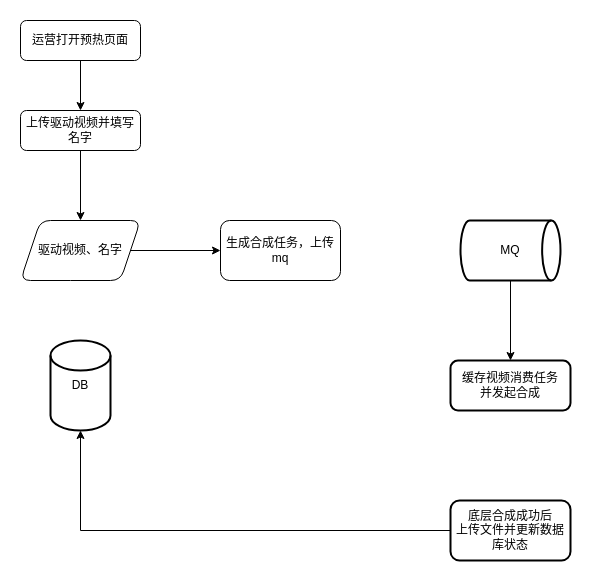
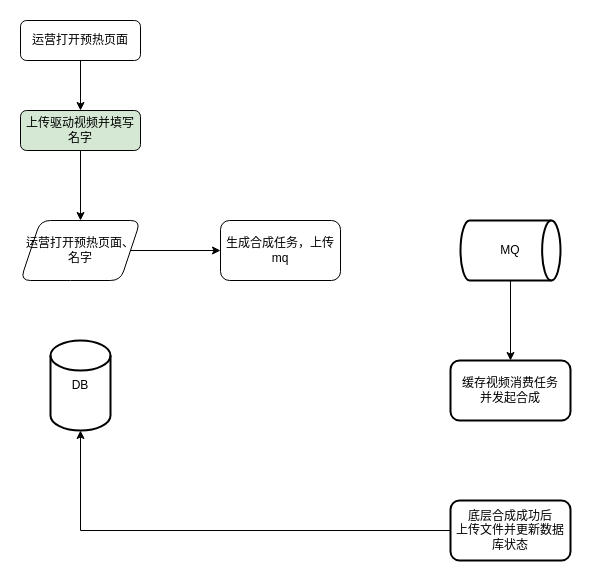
(81, 131) -> (81, 131)
(81, 251) -> (81, 251)
(511, 386) -> (511, 391)
